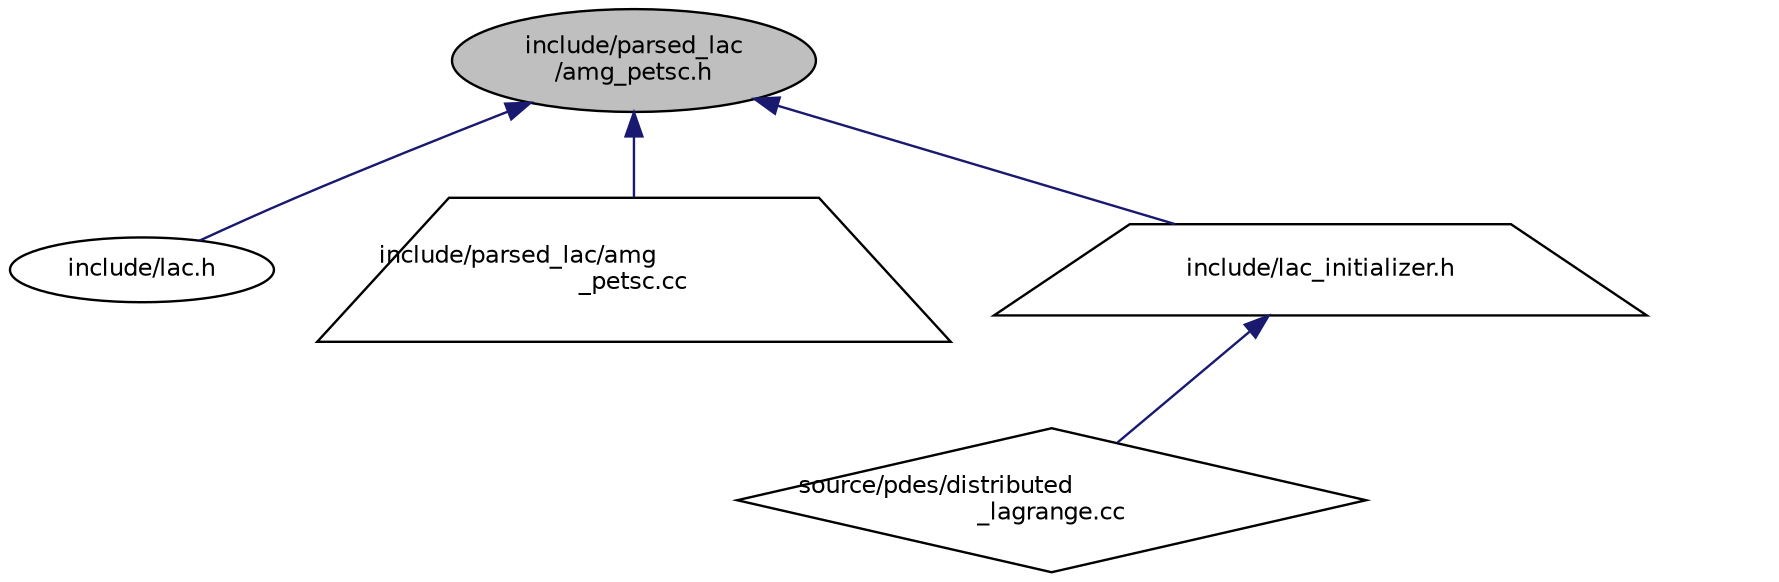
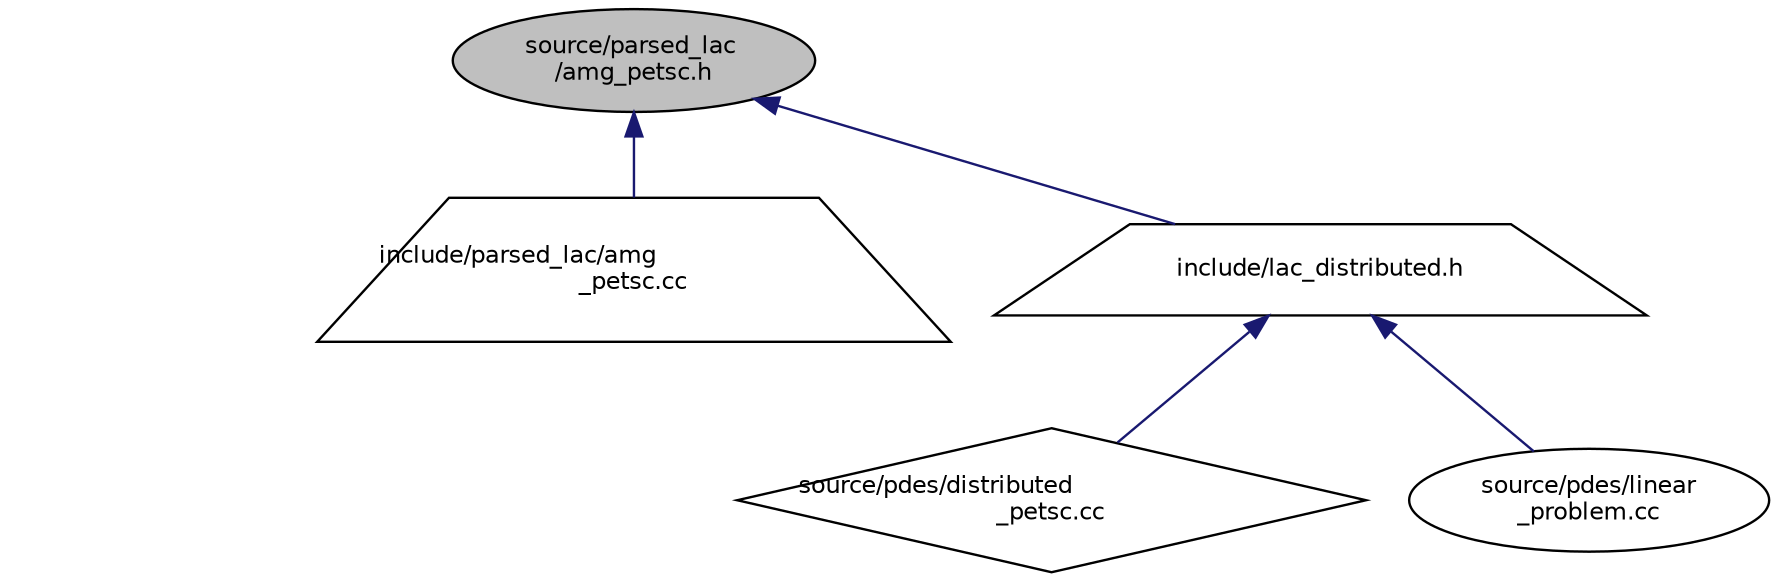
(634, 61) -> (634, 61)
(142, 270) -> none
(1320, 270) -> (1320, 270)
(1052, 500) -> (1052, 500)
none -> (1589, 500)
